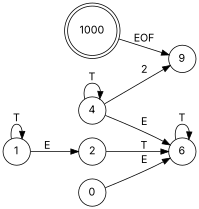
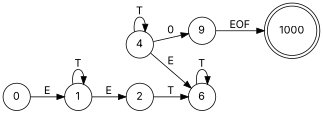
(140, 46) -> (236, 31)
(144, 70) -> (171, 30)
(135, 175) -> (44, 97)
